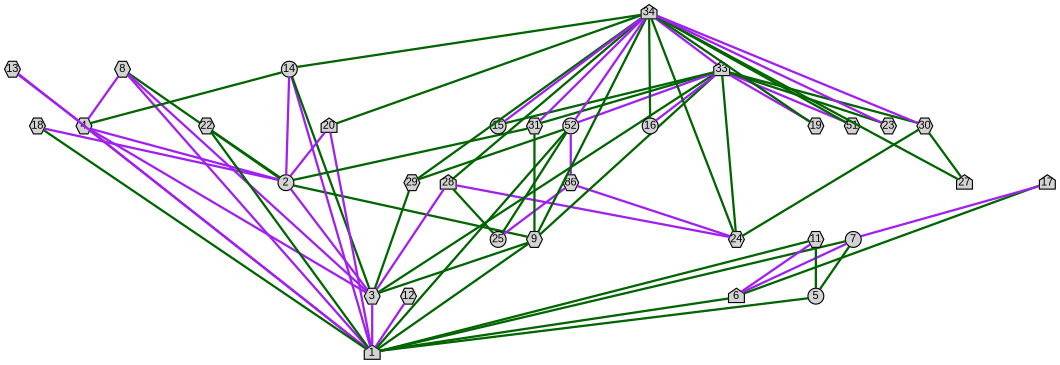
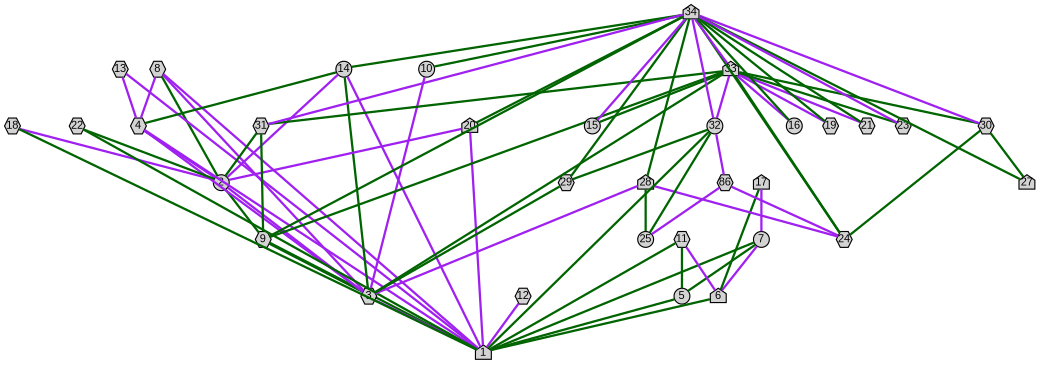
none -> (427, 69)
(571, 126) -> (715, 126)
(852, 126) -> (867, 126)
